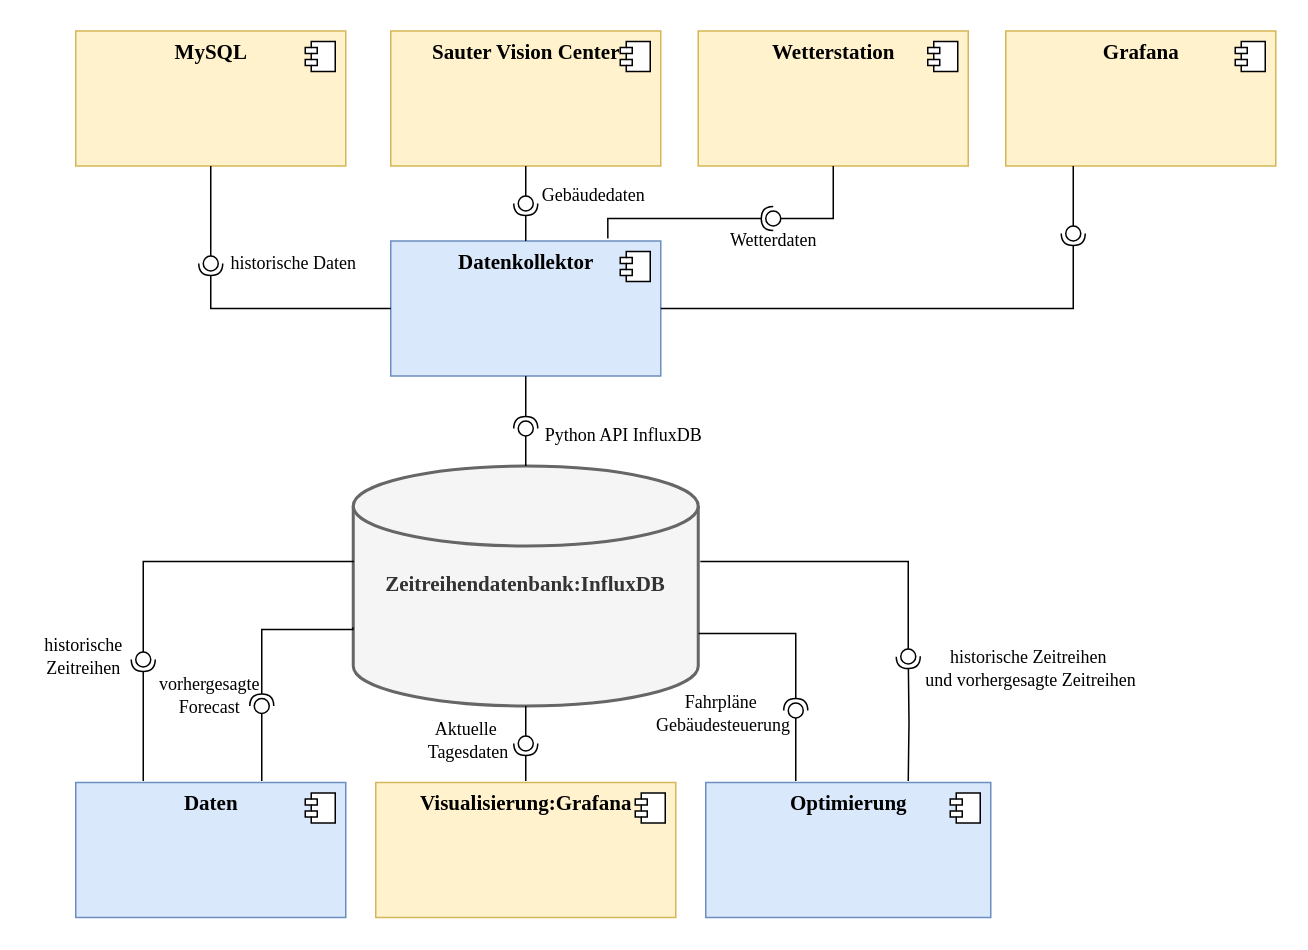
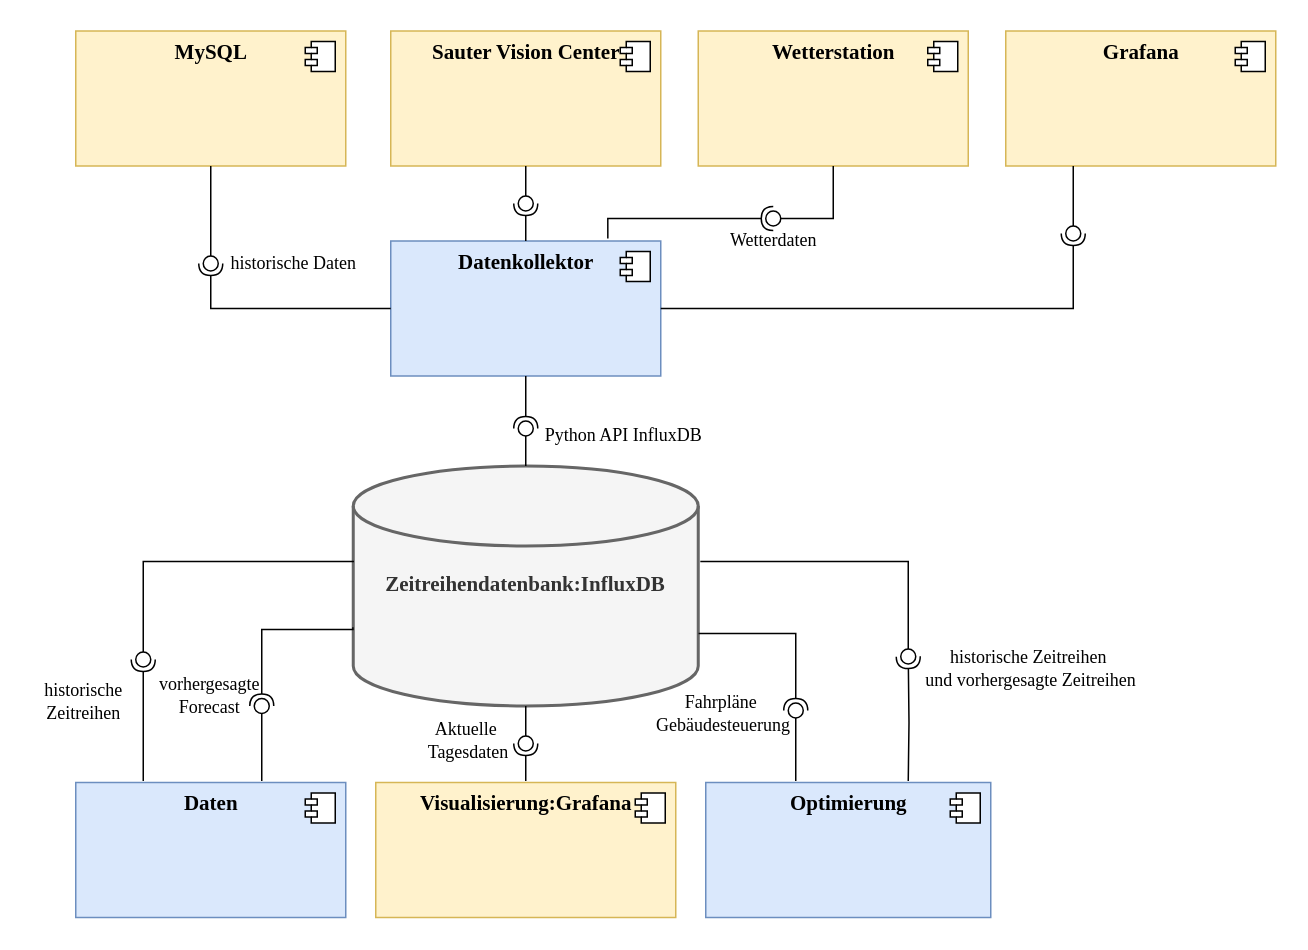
(593, 196) -> none
(83, 656) -> (83, 701)
